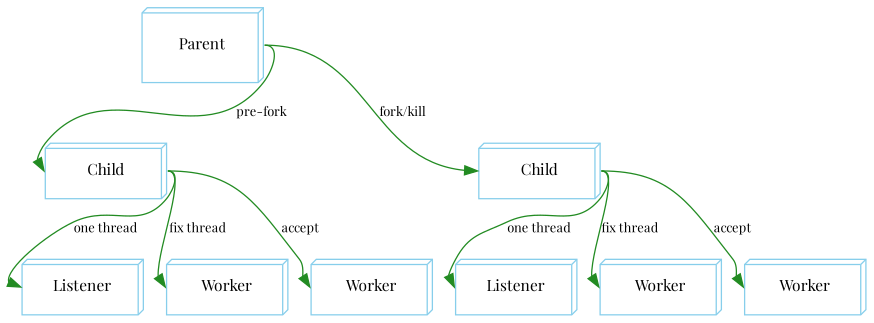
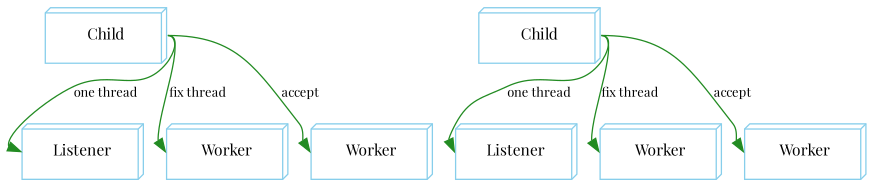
(203, 45) -> none
